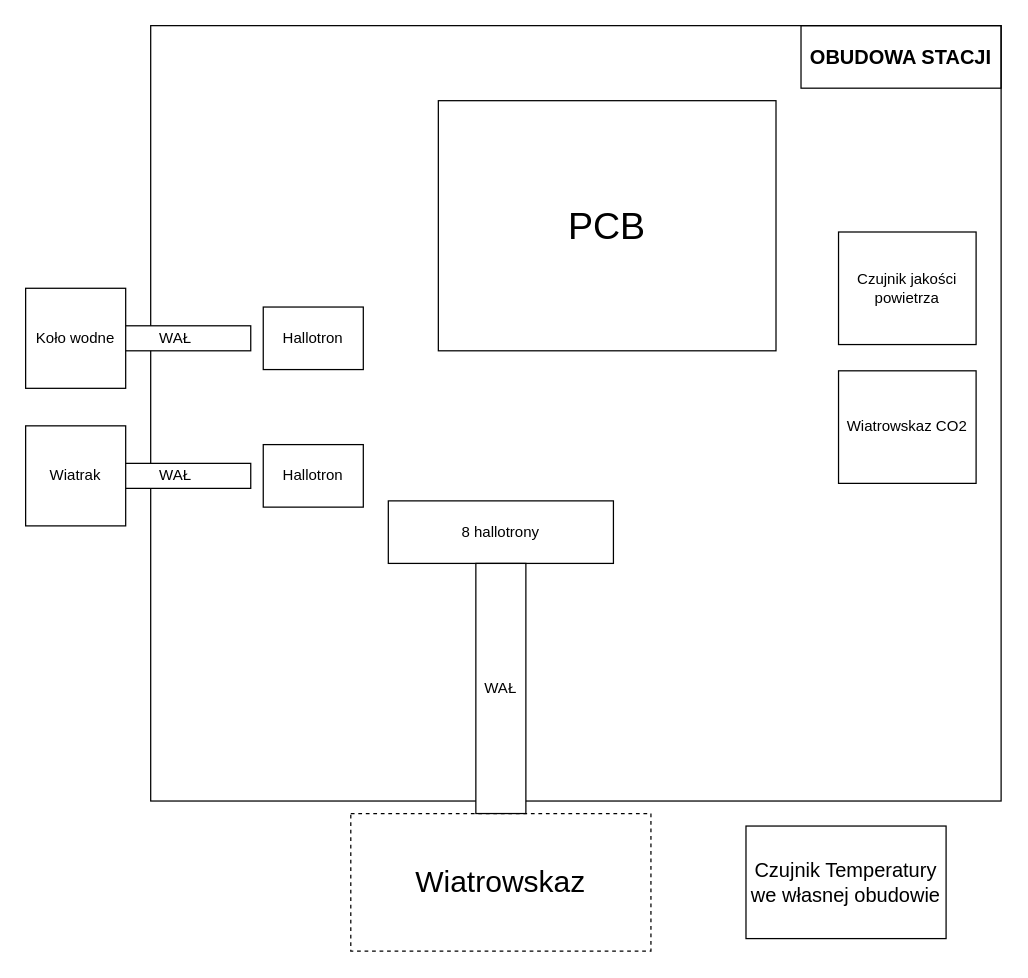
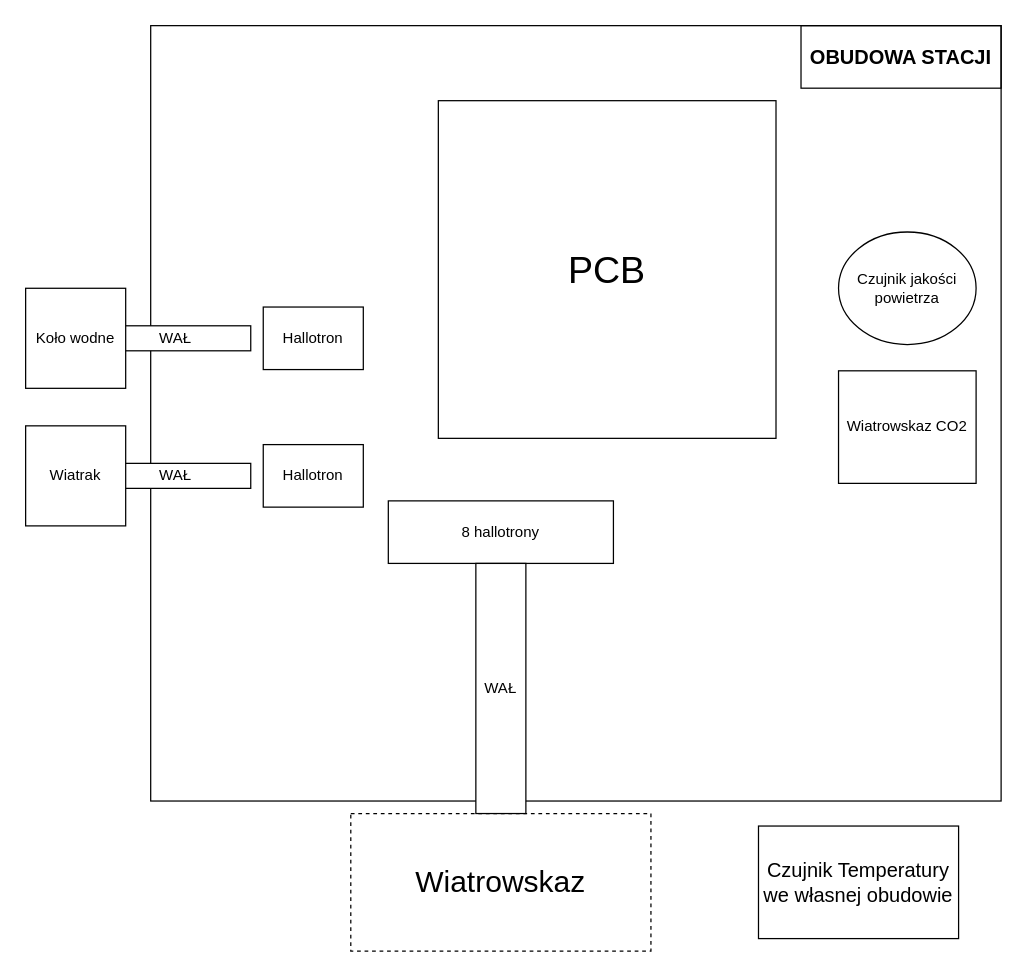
(607, 226) -> (607, 269)
(907, 288) -> (907, 288)
(846, 882) -> (858, 882)
